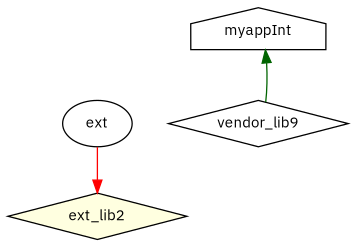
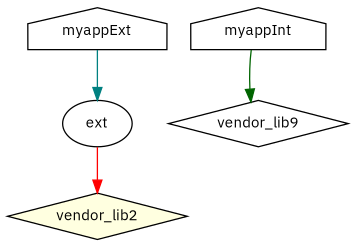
none -> (97, 31)
(267, 83) -> (250, 69)
(97, 216) -> (97, 216)
